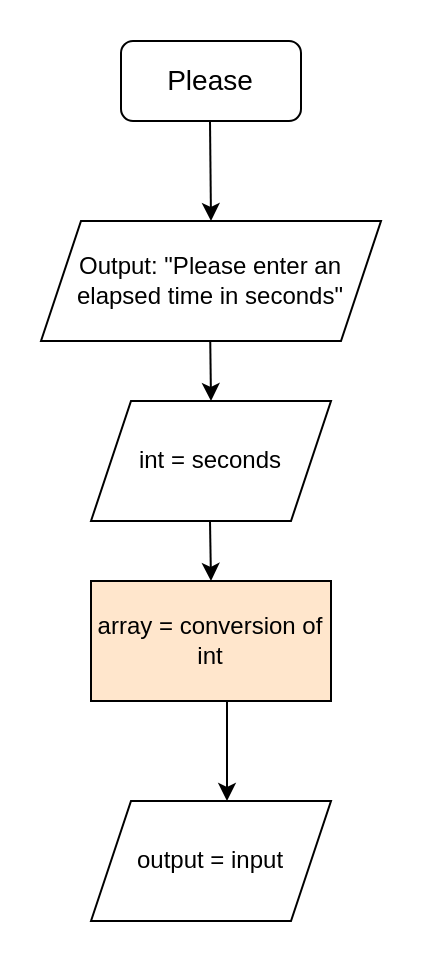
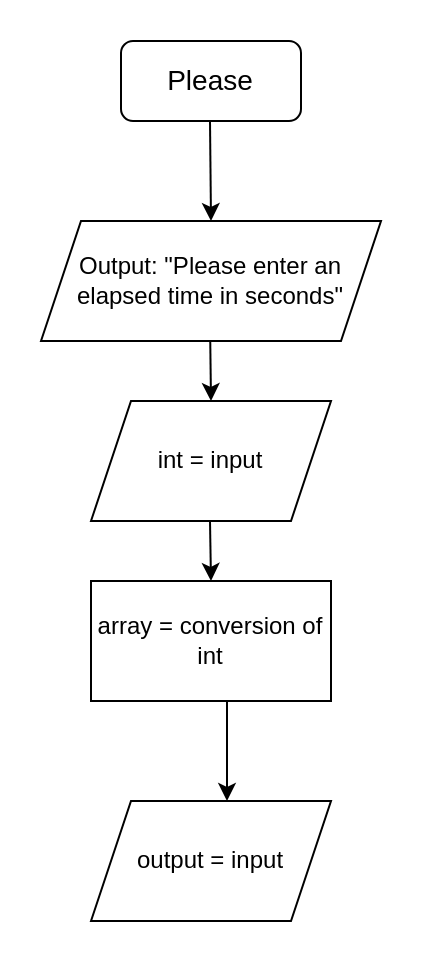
(211, 461) -> (211, 461)
(211, 641) -> (211, 641)
